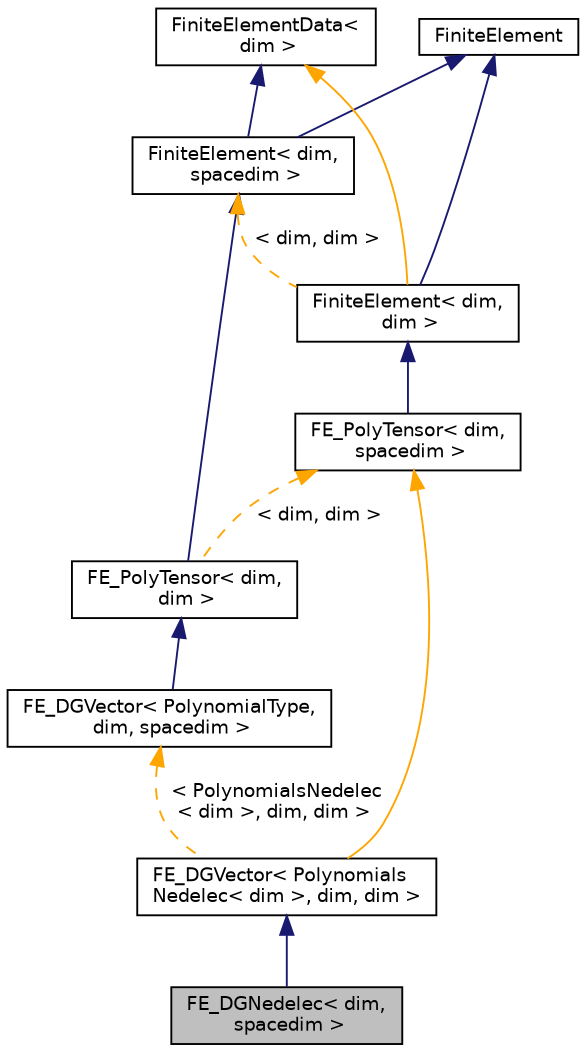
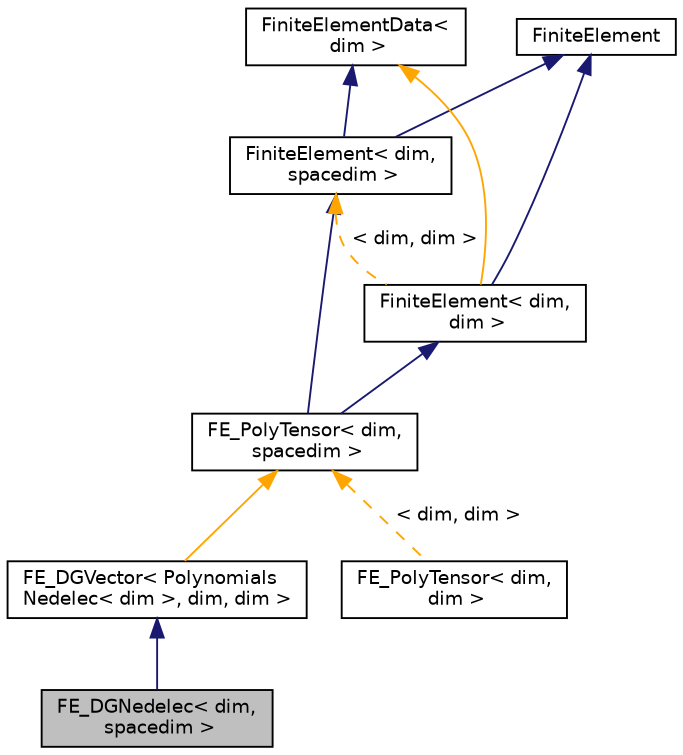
(212, 387) -> (320, 313)
(169, 718) -> none
